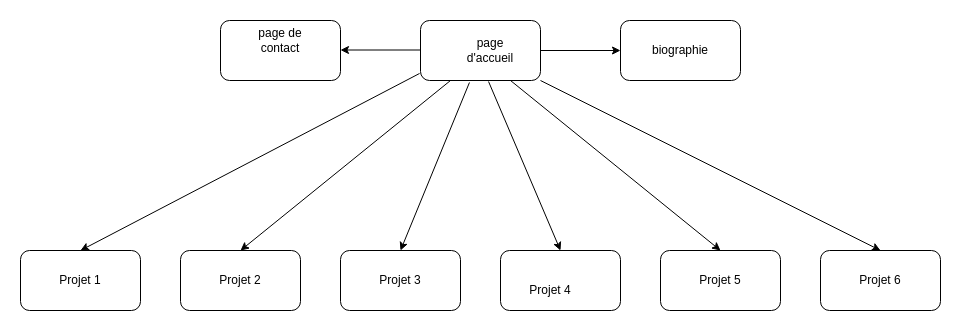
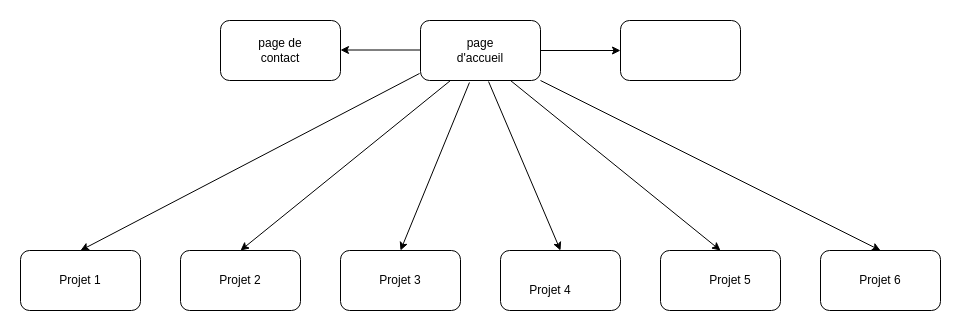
(281, 41) -> (281, 51)
(491, 51) -> (481, 51)
(681, 51) -> none
(721, 281) -> (731, 281)
